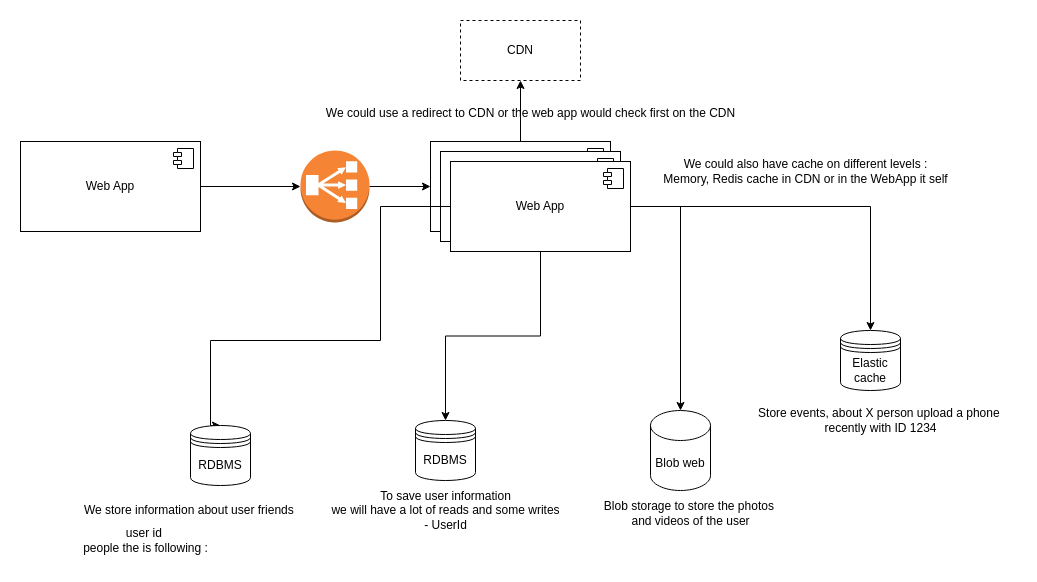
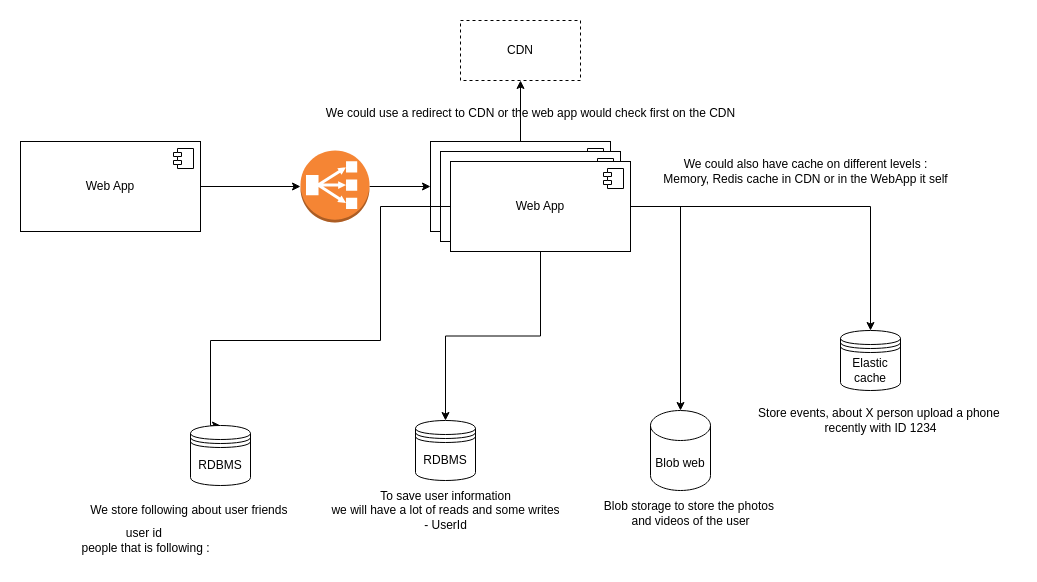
(191, 511) -> (191, 511)
(146, 541) -> (146, 541)
